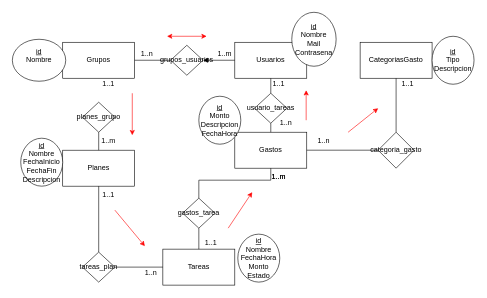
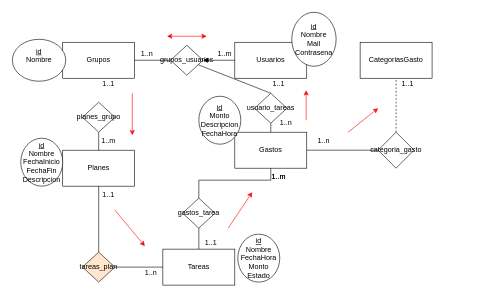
(453, 60) -> none
(271, 86) -> (235, 79)
(396, 105) -> (396, 105)
(99, 267) -> (99, 267)
